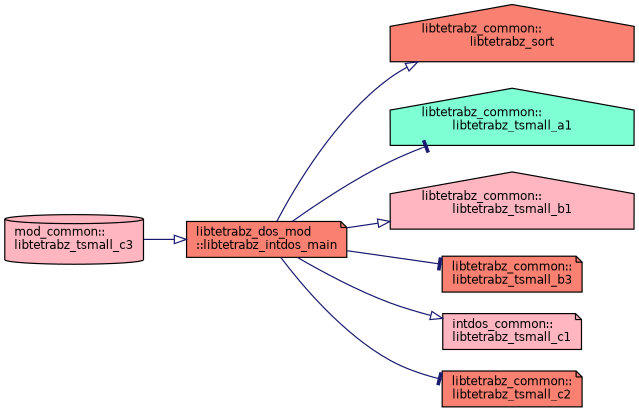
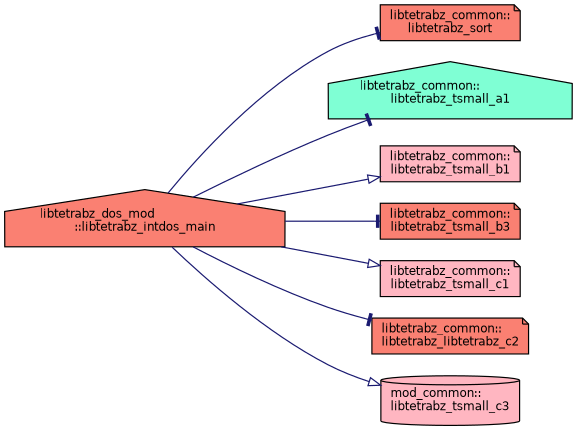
(512, 36) -> (450, 23)
(332, 136) -> (260, 99)
(512, 204) -> (450, 164)
(159, 239) -> (264, 324)
(267, 239) -> (145, 221)
(512, 332) -> (450, 279)
(512, 389) -> (450, 336)
